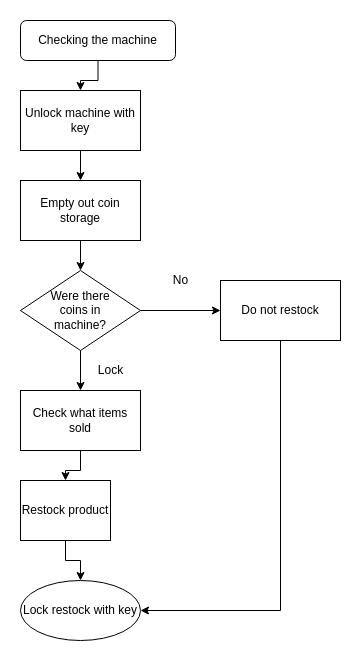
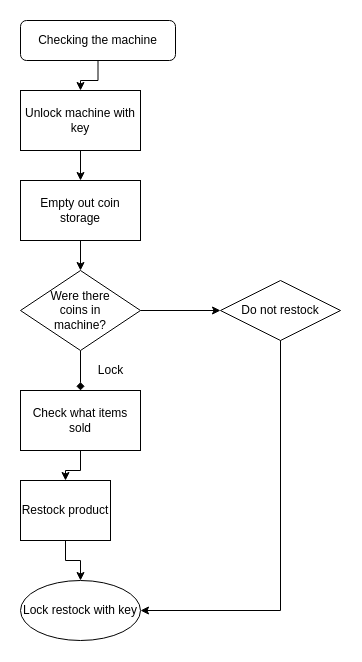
(181, 281) -> none
(281, 311) -> (281, 311)
(81, 382) -> (81, 382)
